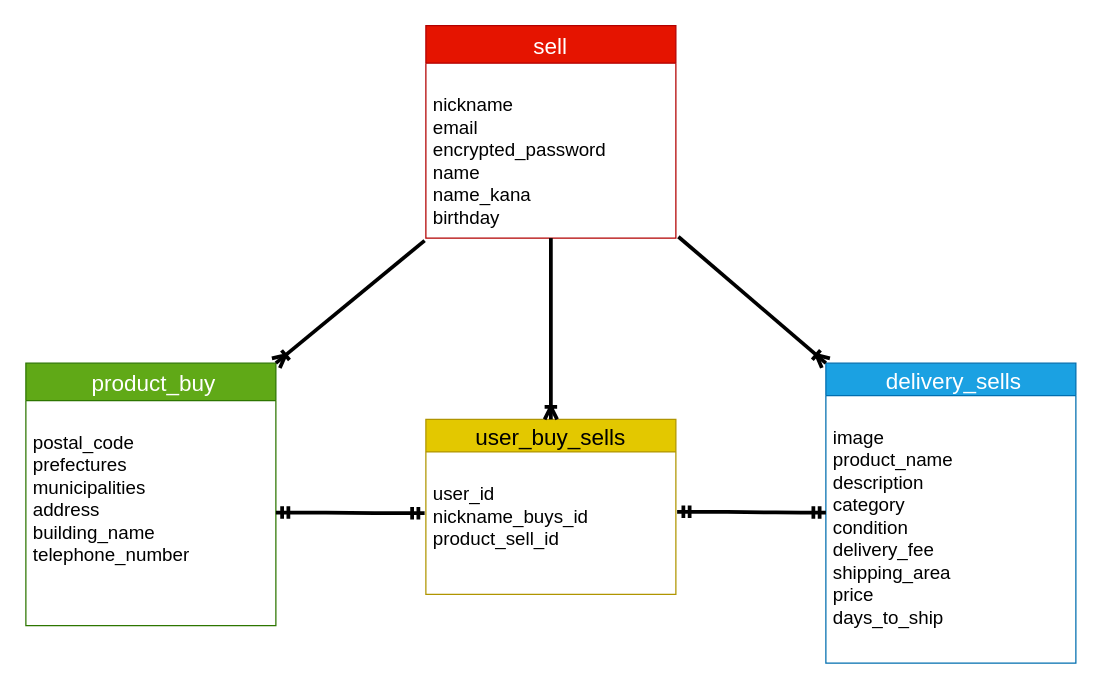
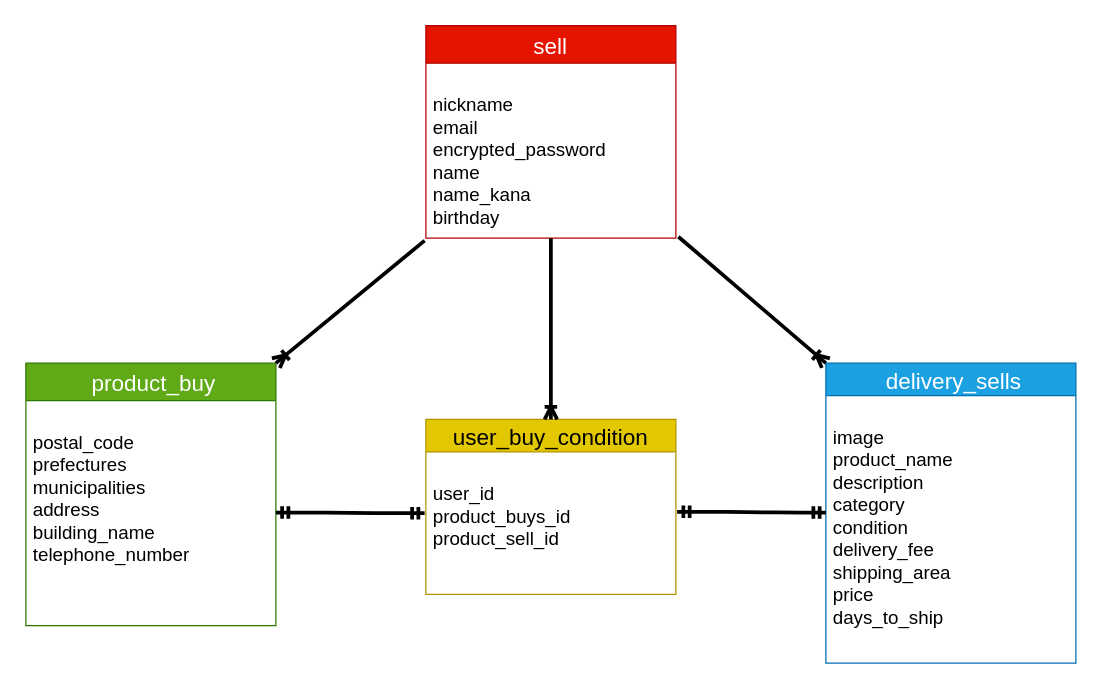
(550, 438) -> (550, 438)
(467, 494) -> (467, 494)
